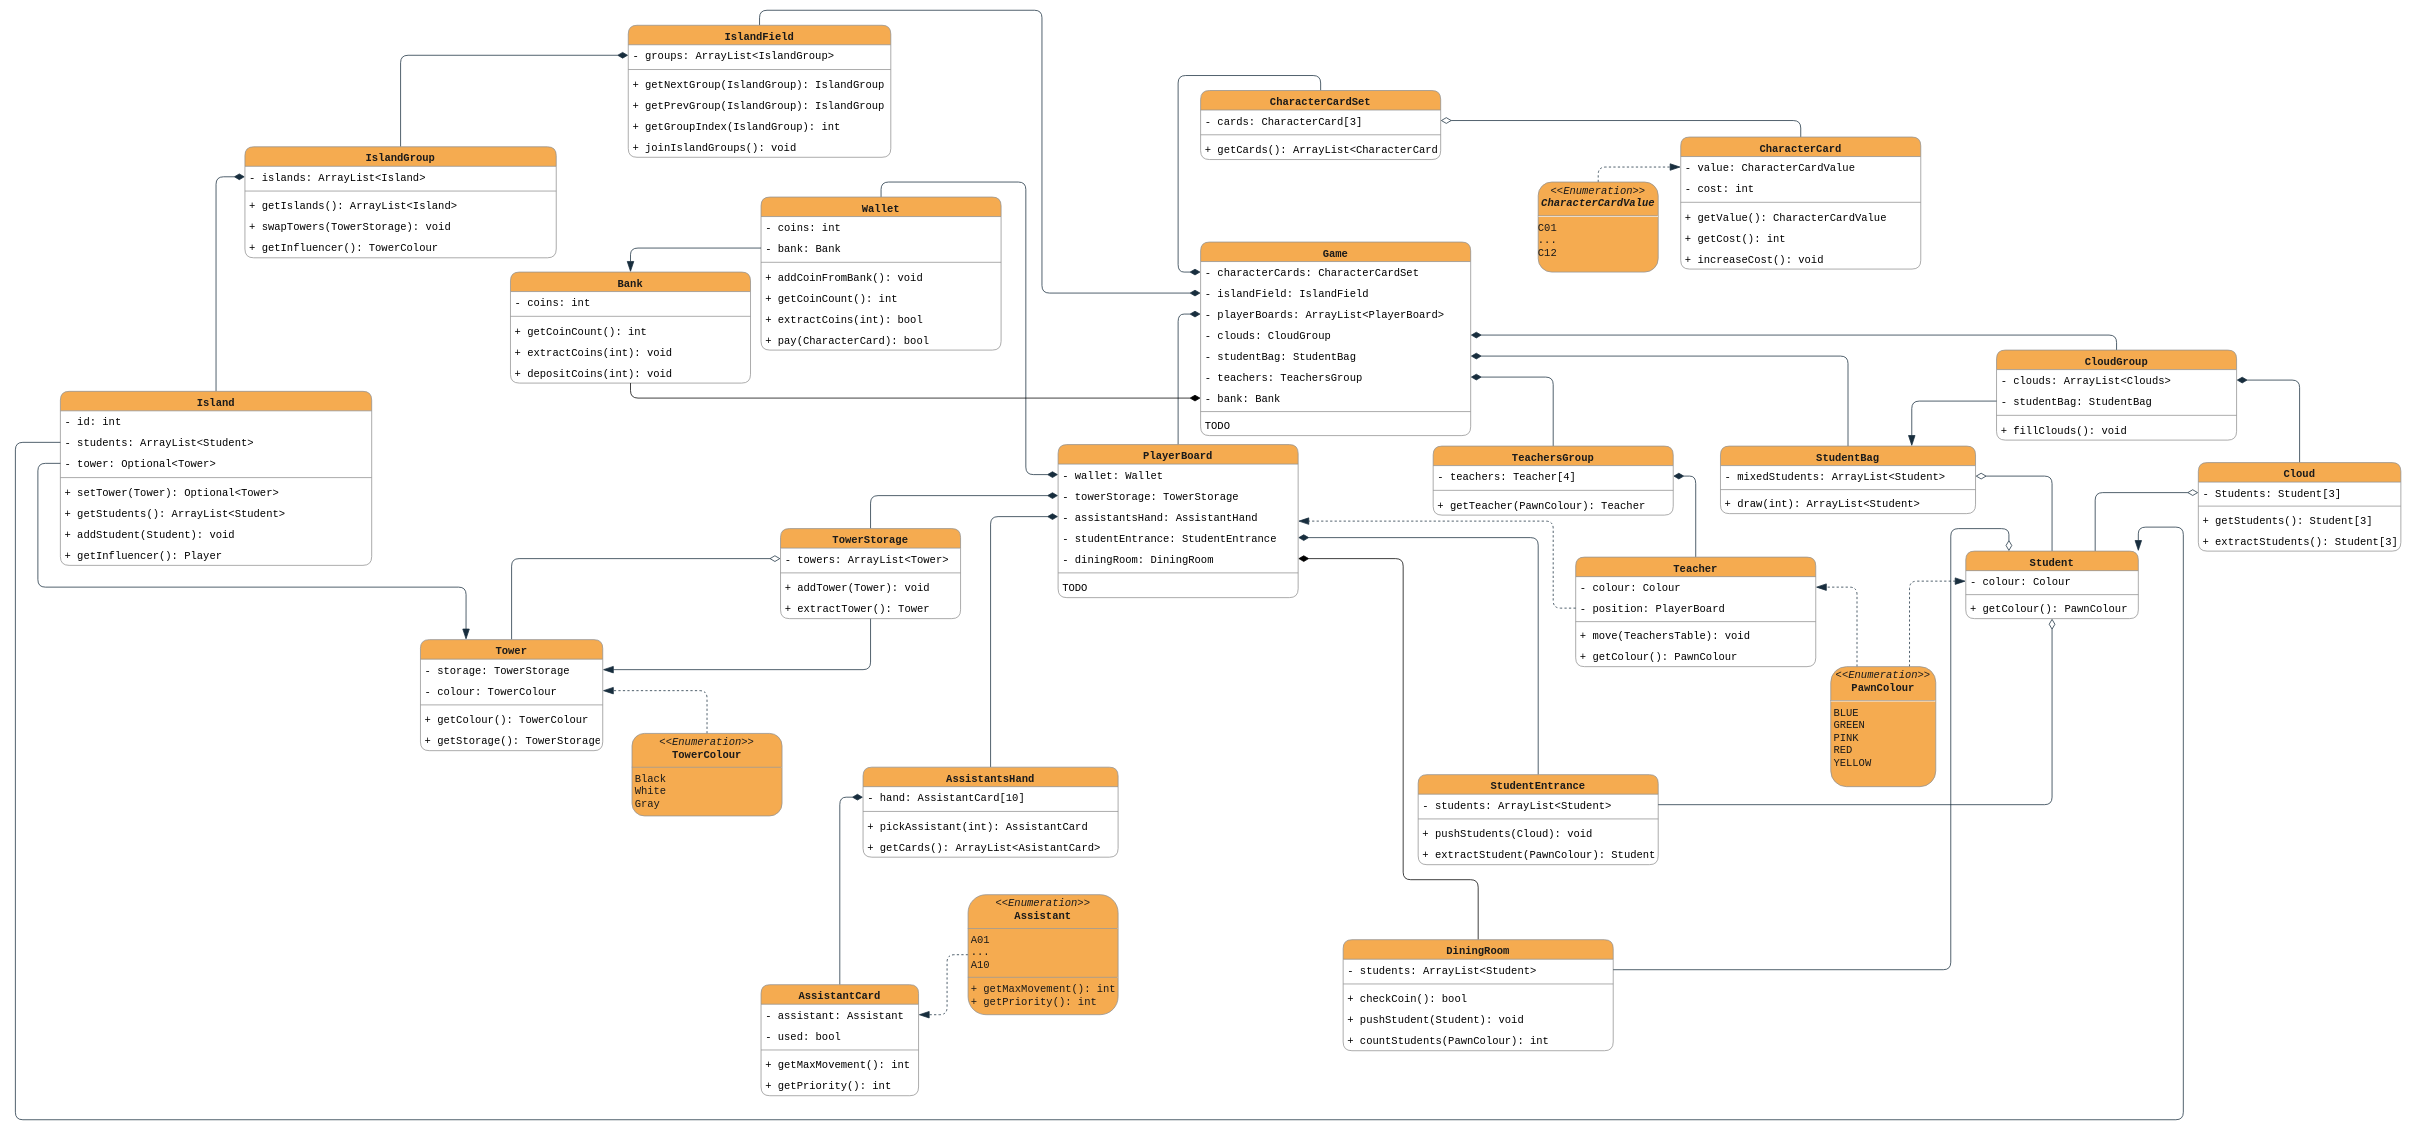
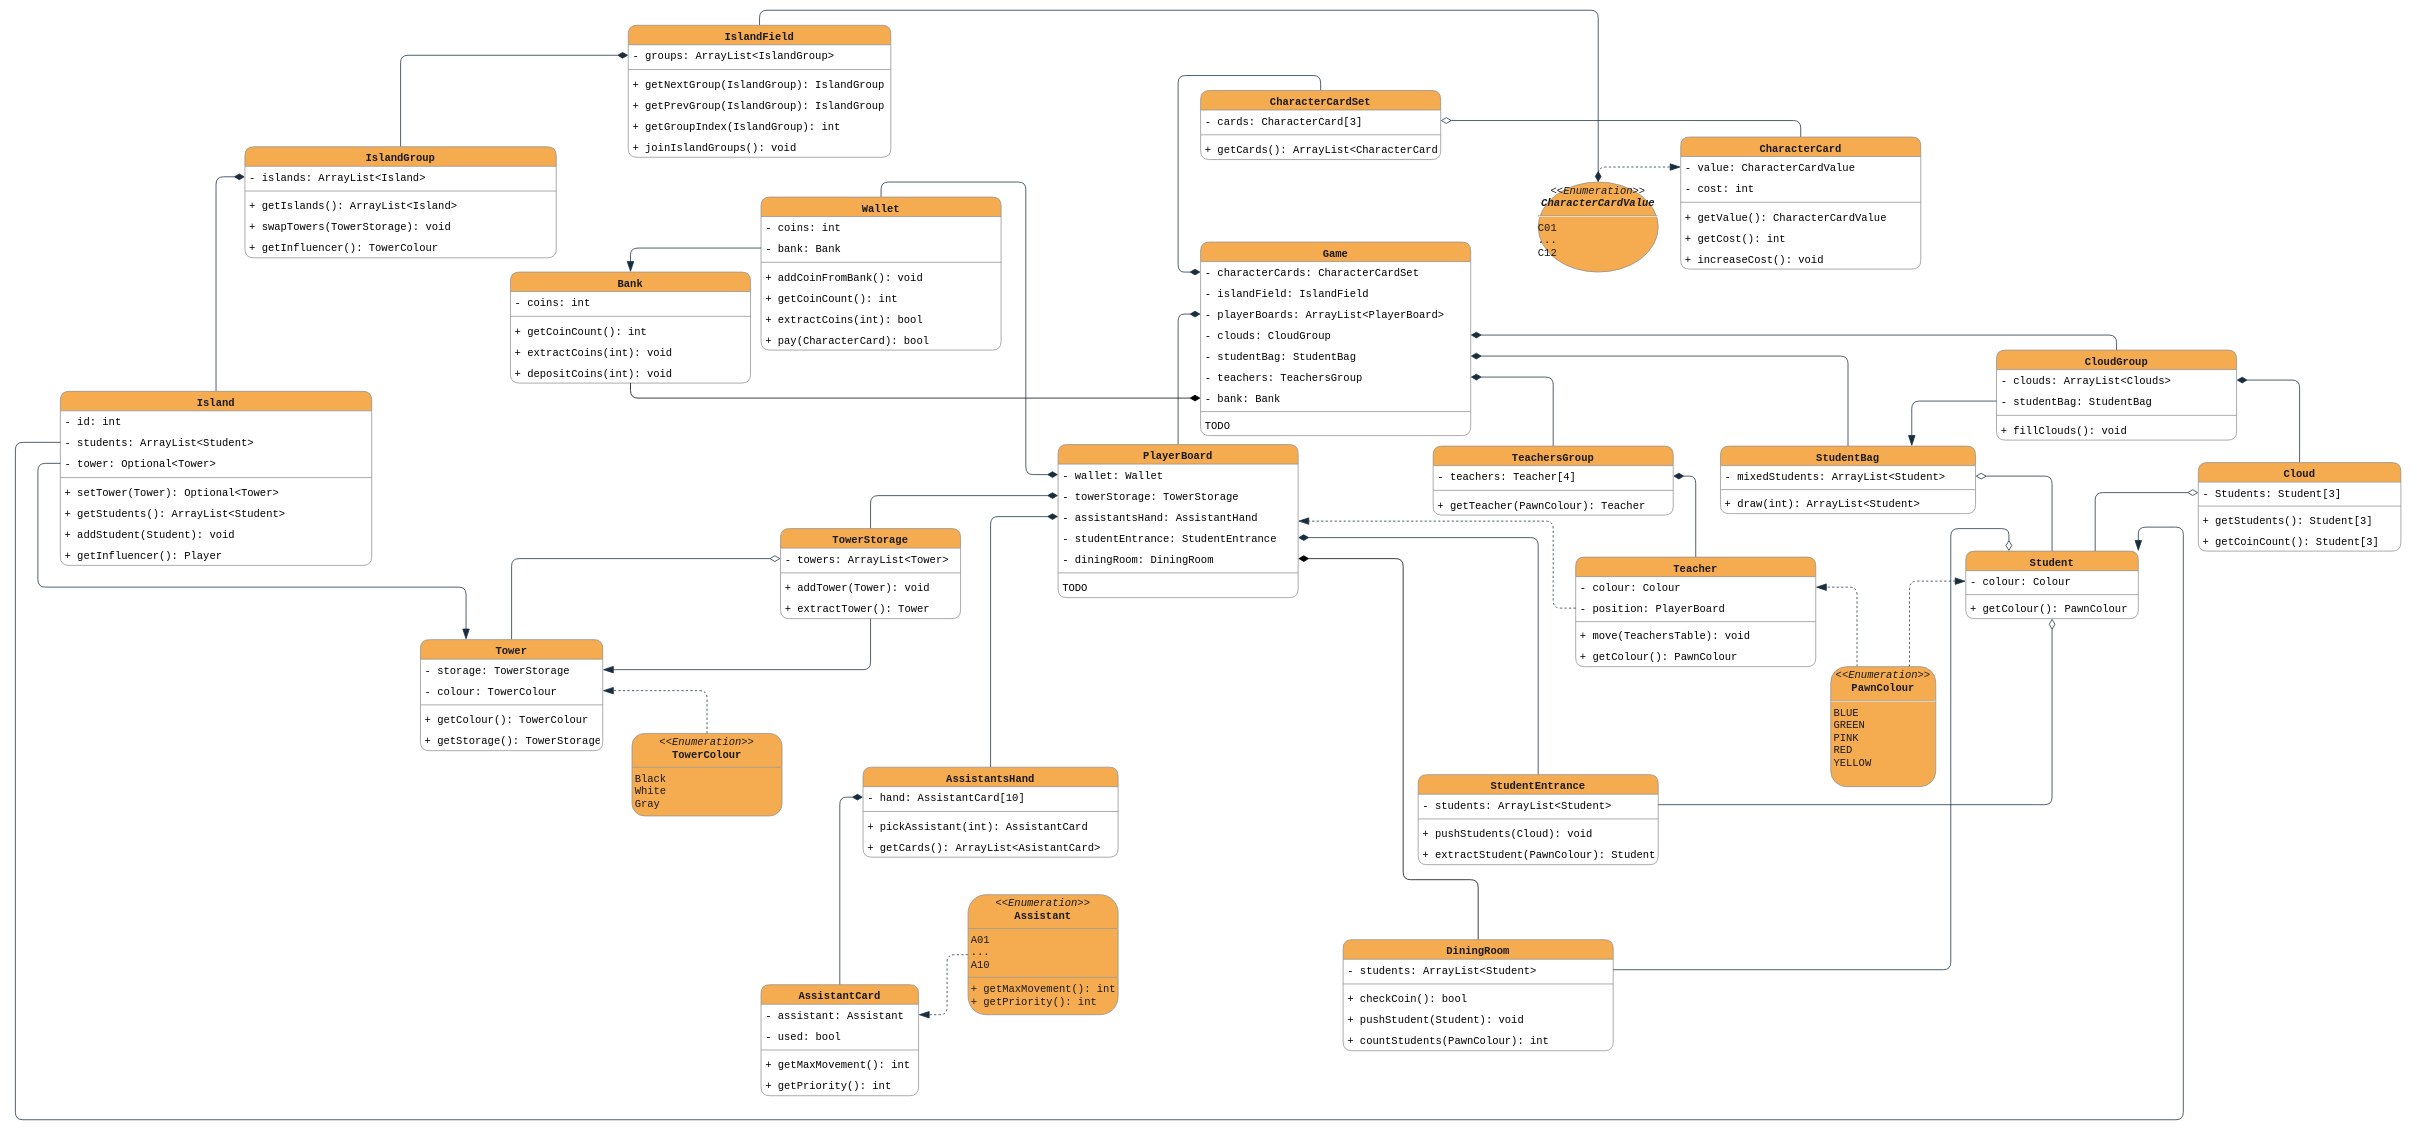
(1598, 227) -> (1598, 227)
(1044, 291) -> (1392, 10)
(2289, 541) -> (2279, 541)
